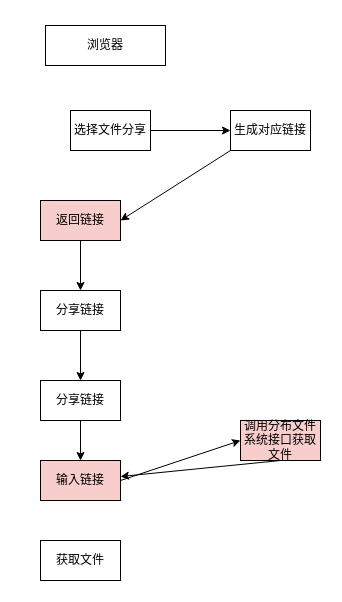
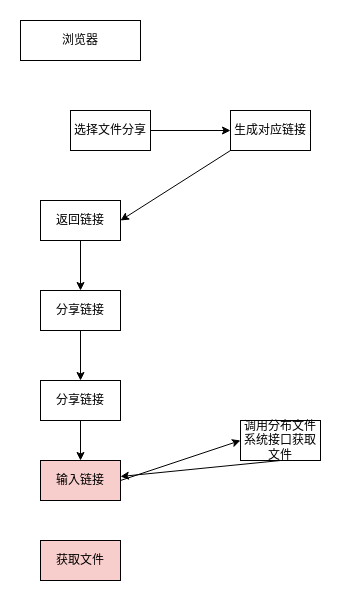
(106, 46) -> (81, 41)
(81, 221) -> (81, 221)
(281, 441) -> (281, 441)
(81, 561) -> (81, 561)
